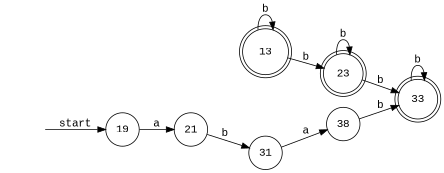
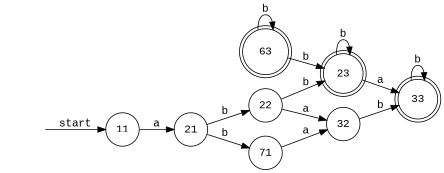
(266, 52) -> (266, 52)
(381, 80) -> (381, 80)
none -> (266, 105)
(343, 124) -> (343, 124)
(122, 130) -> (122, 130)
(266, 153) -> (266, 153)
